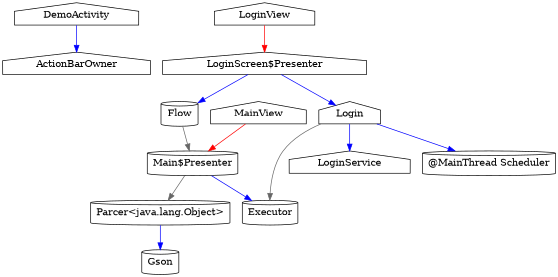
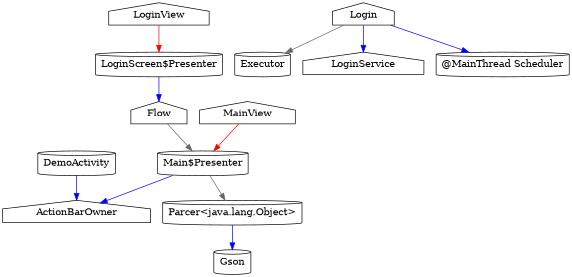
(77, 15) -> (77, 163)
(265, 64) -> (159, 64)
(305, 88) -> none
(180, 114) -> (159, 114)
(229, 186) -> (140, 188)
